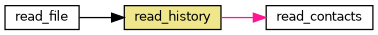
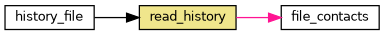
(42, 18) -> (50, 18)
(320, 18) -> (330, 18)
